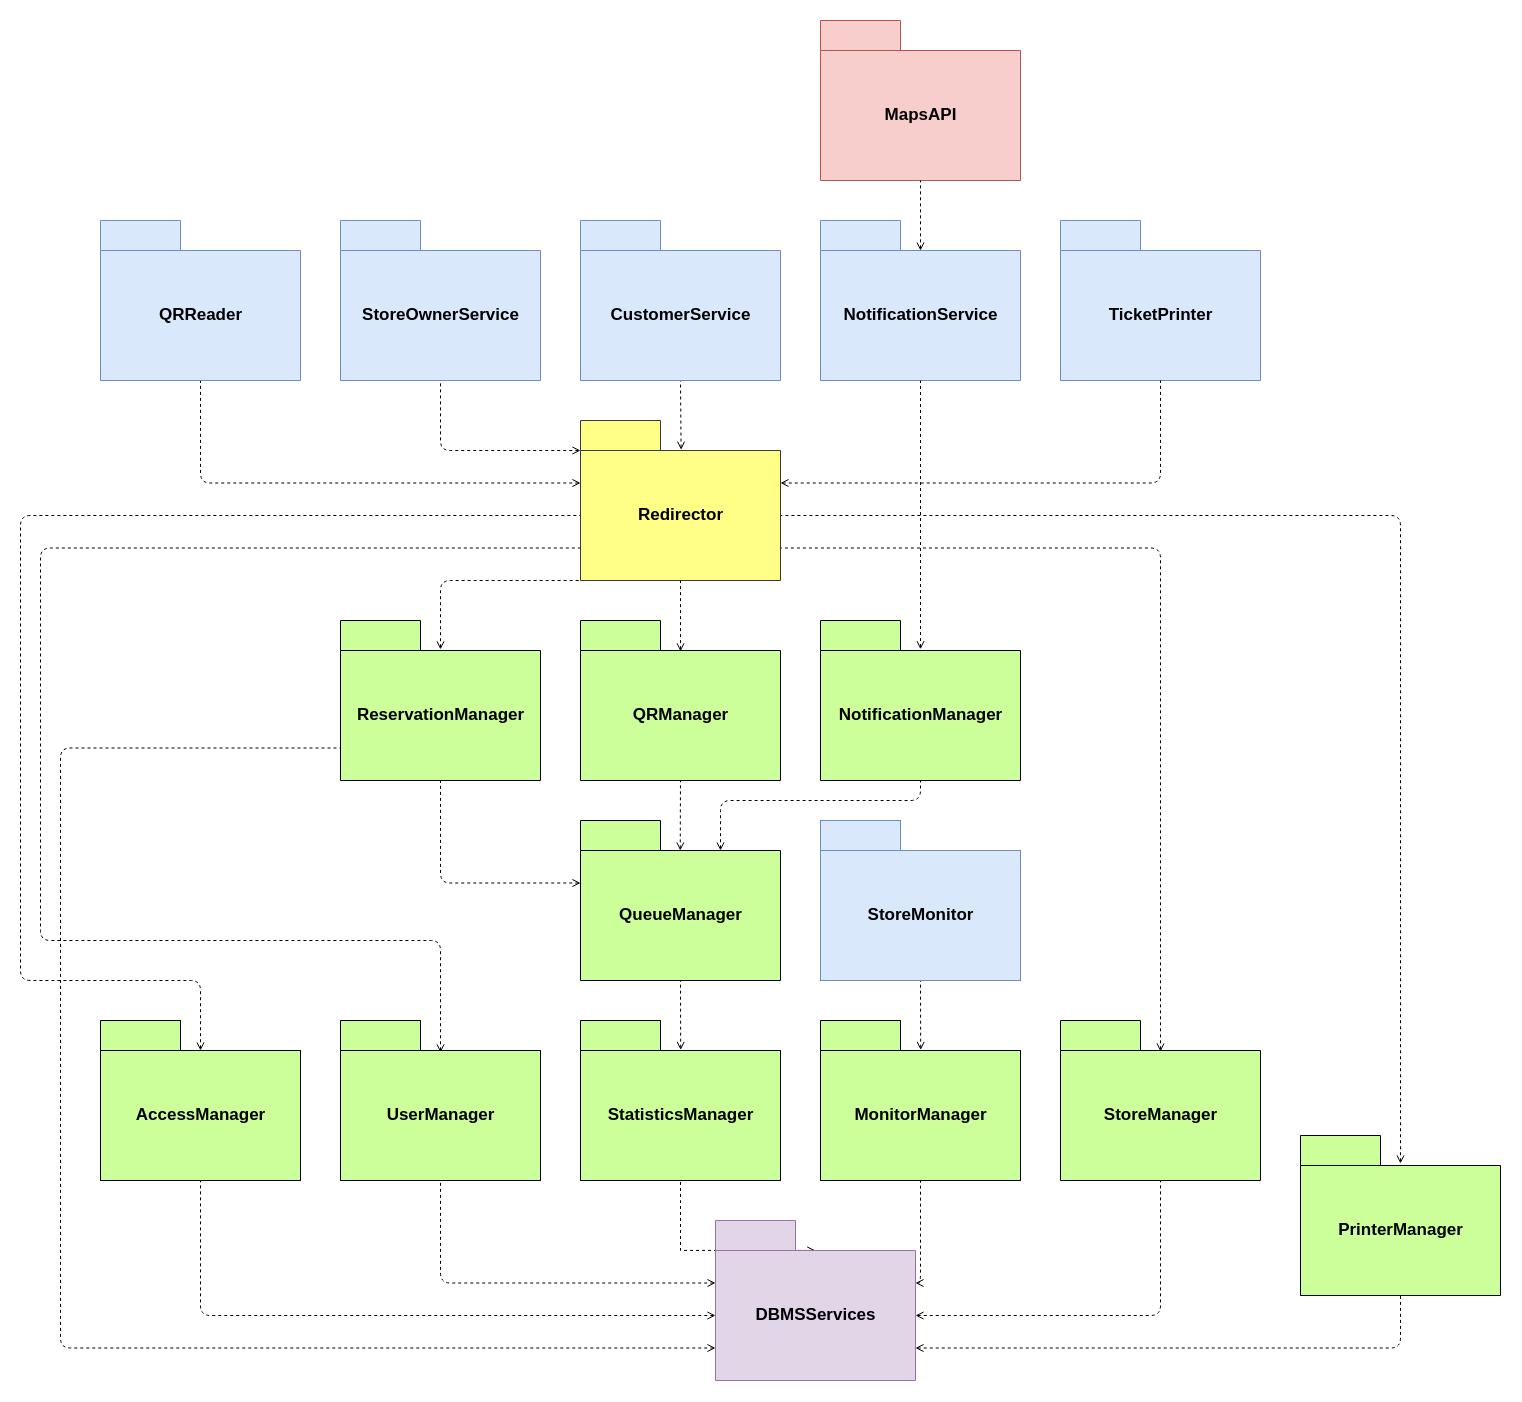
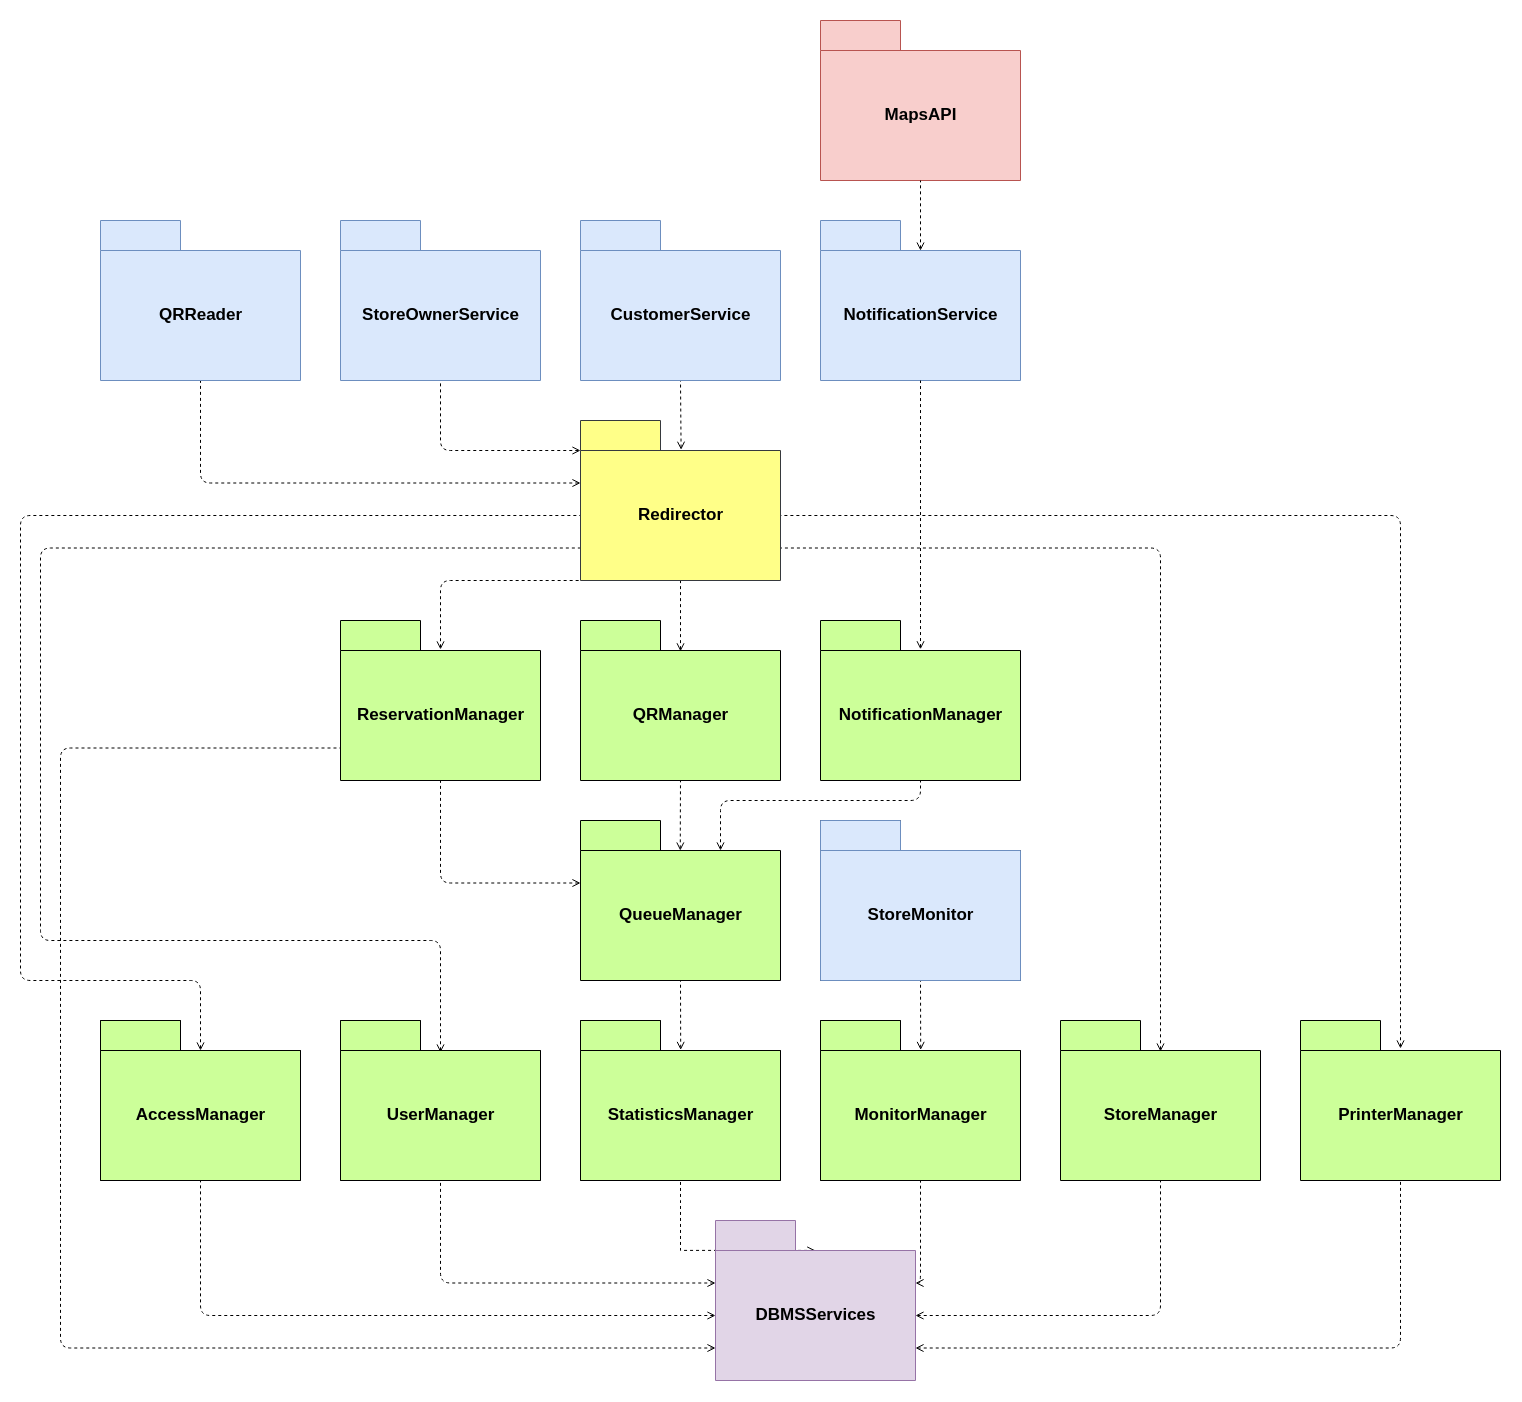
(1161, 301) -> none
(1017, 483) -> none
(1401, 1216) -> (1401, 1101)
